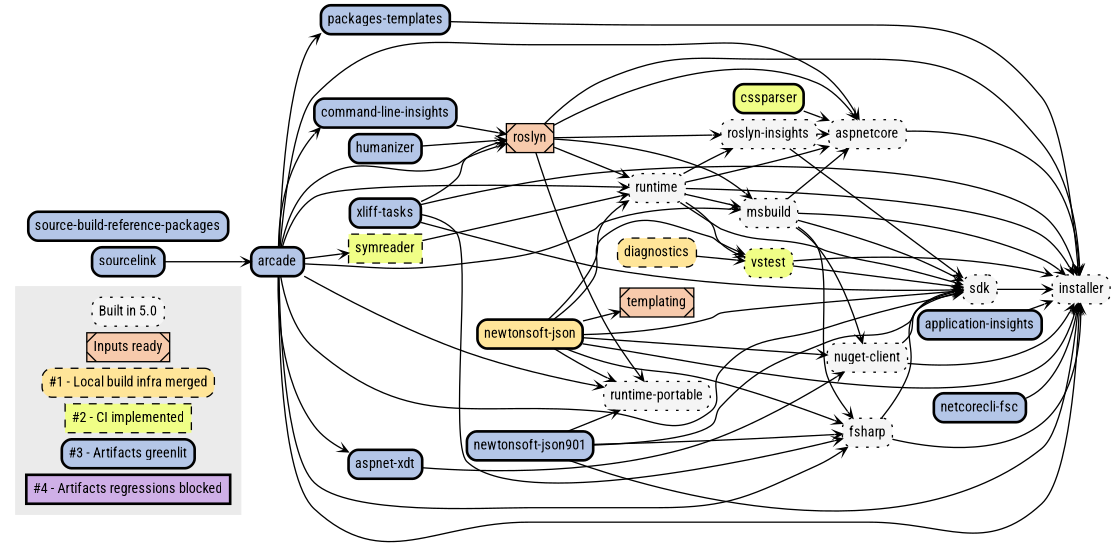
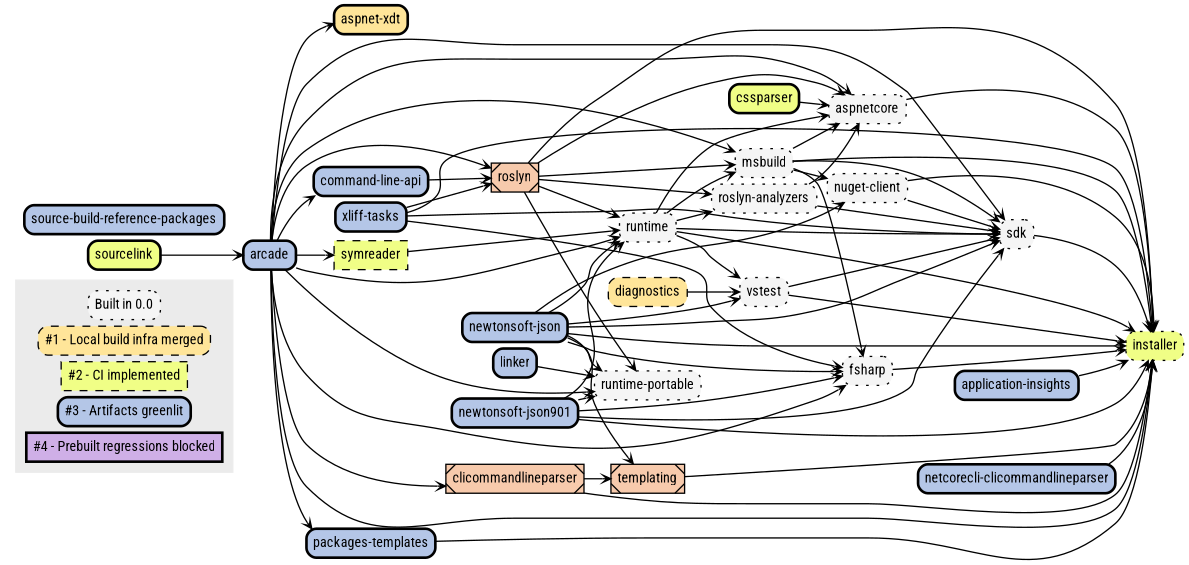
(385, 113) -> (371, 182)
(769, 134) -> (764, 199)
(385, 149) -> none
(128, 262) -> (124, 255)
(769, 263) -> (764, 292)
(1081, 289) -> (1155, 346)
(128, 312) -> (124, 305)
none -> (590, 324)
(530, 334) -> (515, 328)
(128, 347) -> none
(911, 350) -> none
none -> (515, 363)
(980, 408) -> (1017, 479)
(638, 459) -> none
none -> (943, 460)
(385, 464) -> (371, 20)
none -> (515, 479)
(128, 489) -> (124, 447)
